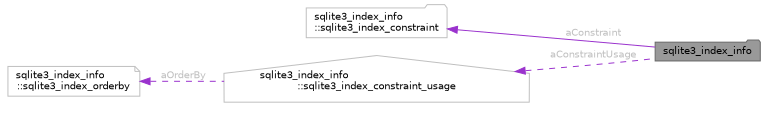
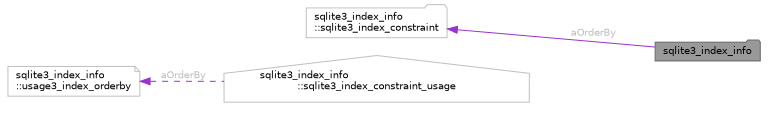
(592, 33) -> (592, 33)
(590, 65) -> none
(74, 81) -> (74, 81)
